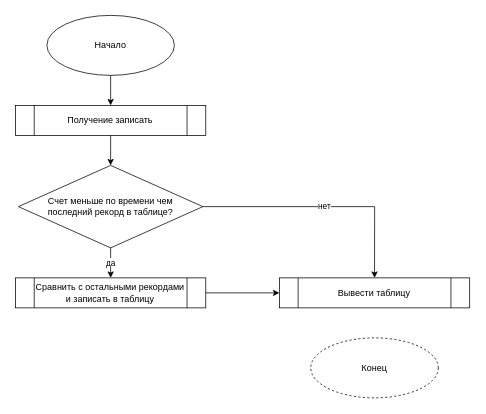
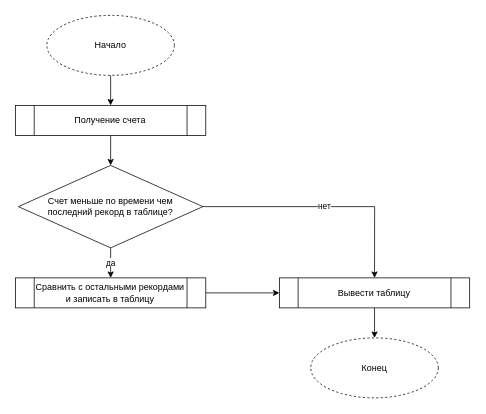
(111, 45) -> (111, 45)
(110, 120) -> (110, 120)
none -> (375, 320)
